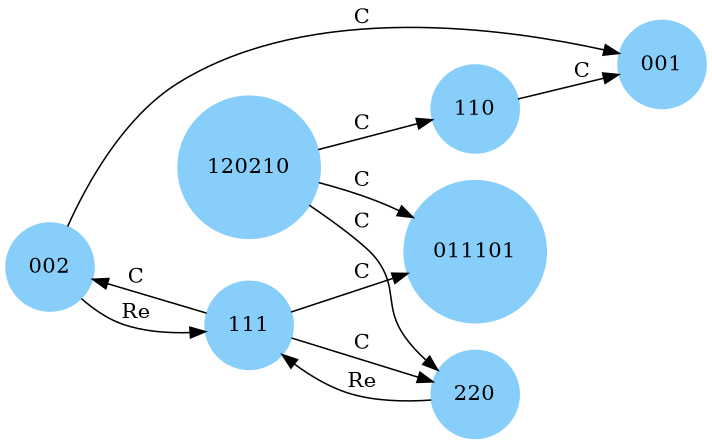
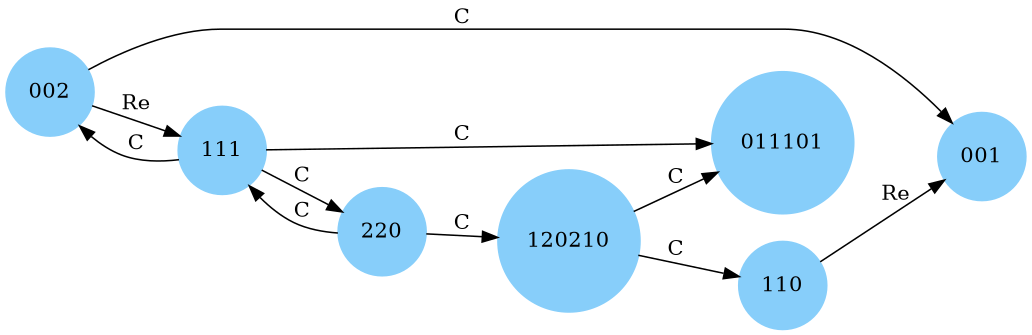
(582, 71) -> (896, 194)
(384, 271) -> (454, 235)
(362, 381) -> (302, 211)
